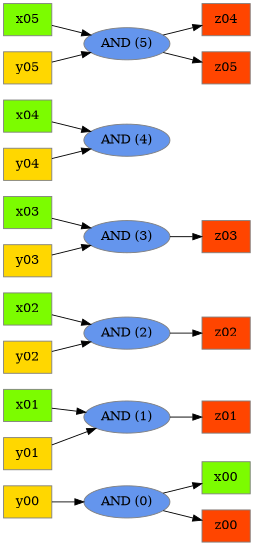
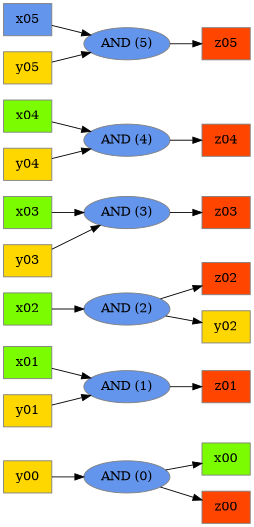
(28, 20) -> (28, 20)
(178, 31) -> (181, 140)
(67, 348) -> (179, 318)
